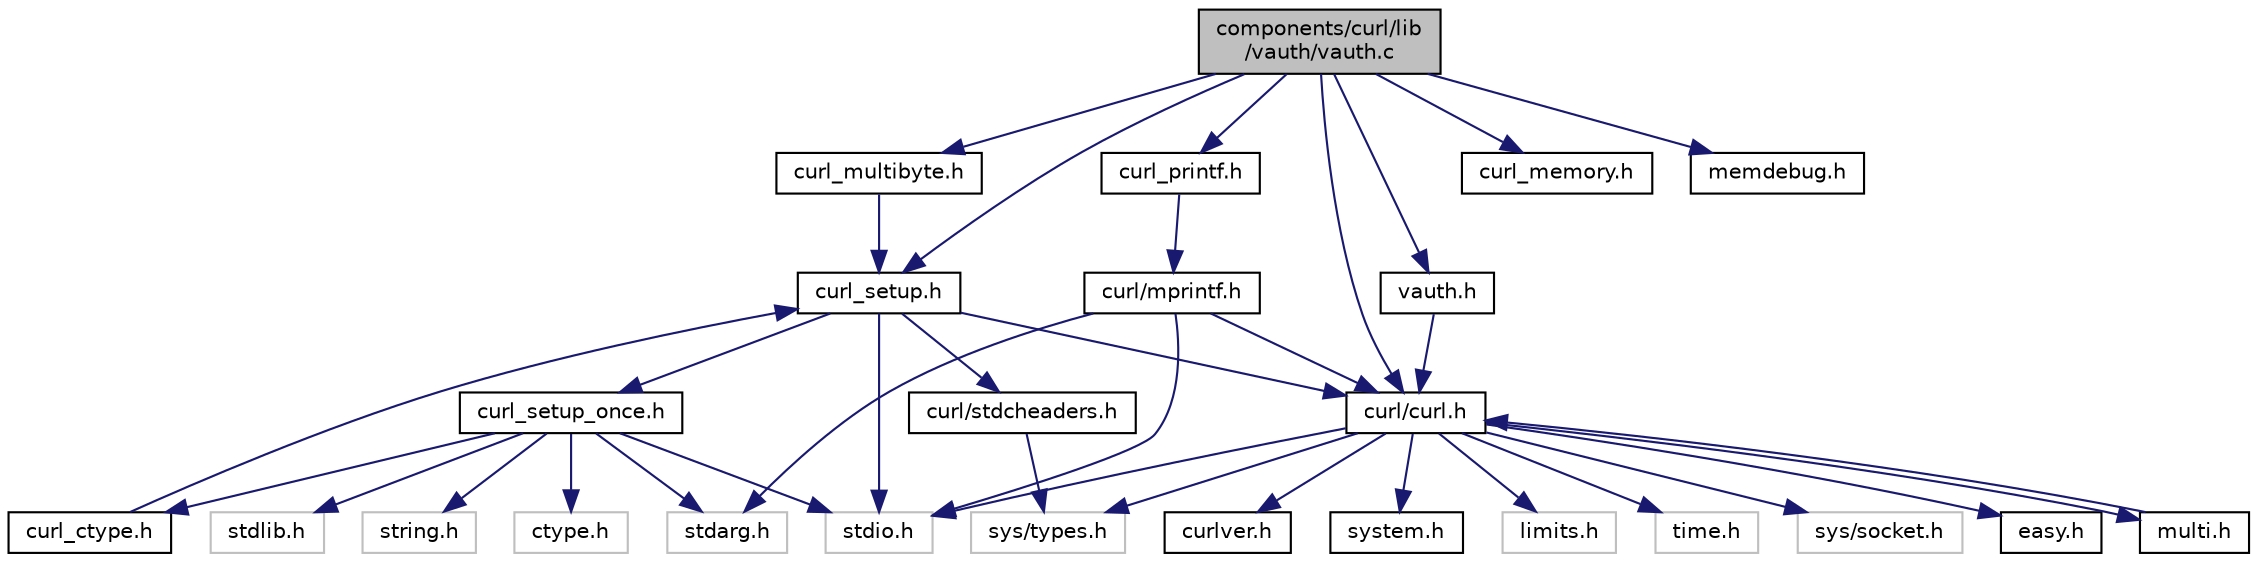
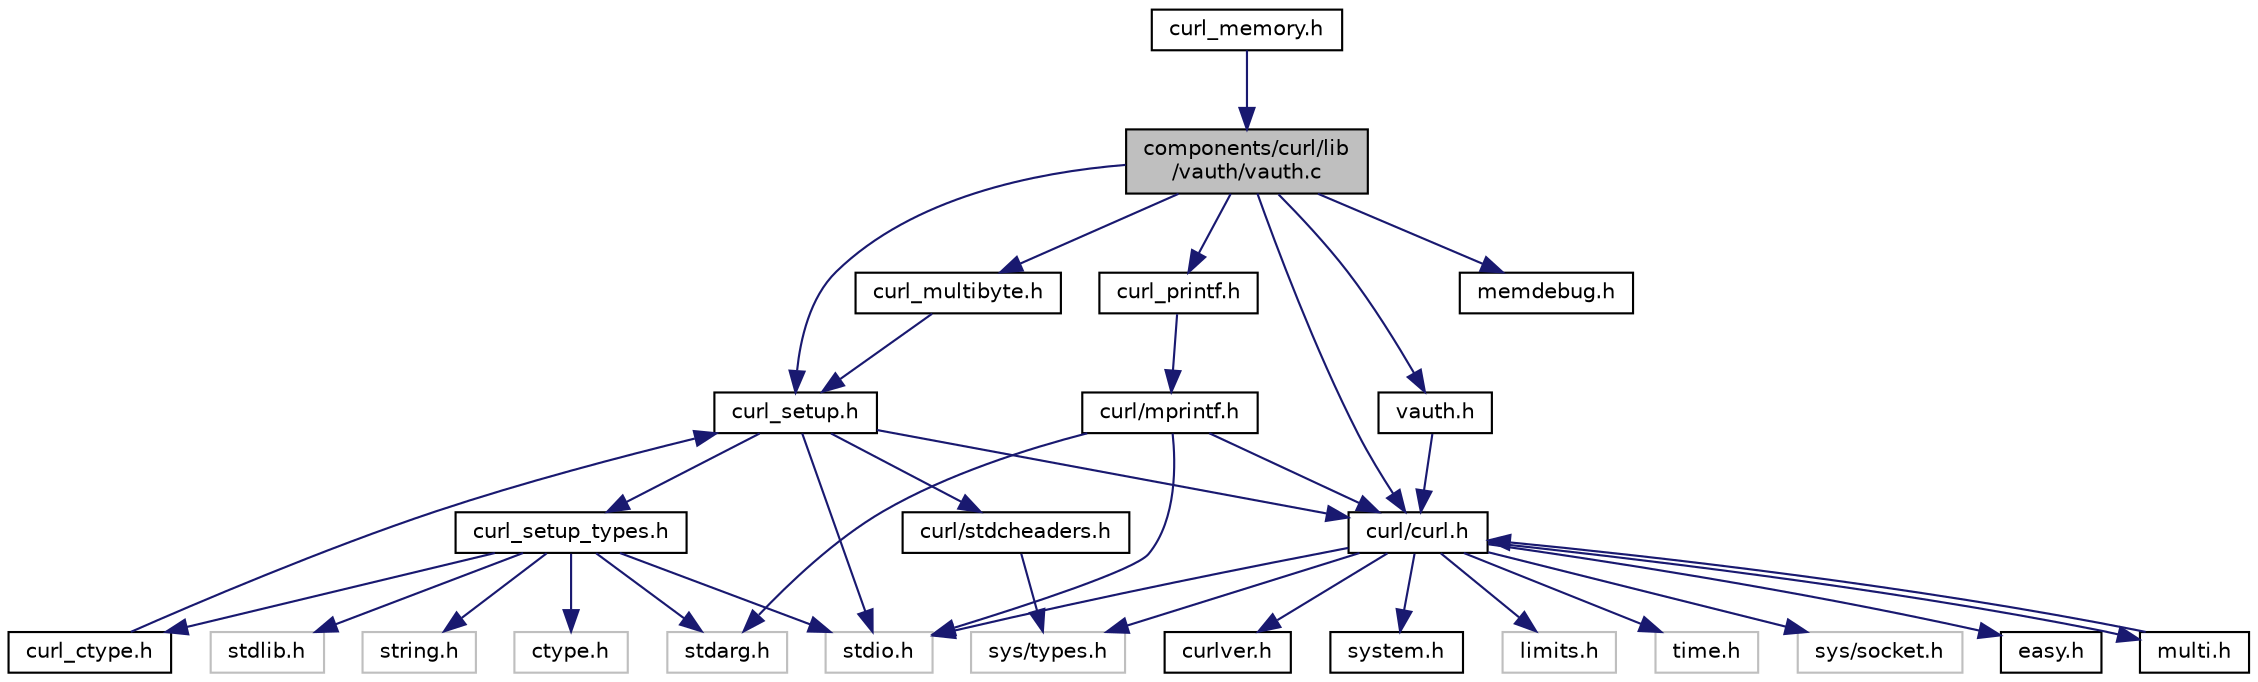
(1439, 108) -> (1247, 79)
(571, 413) -> (571, 533)
